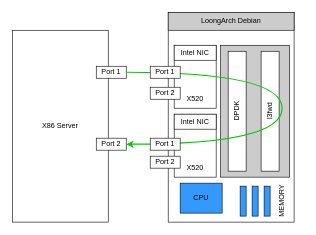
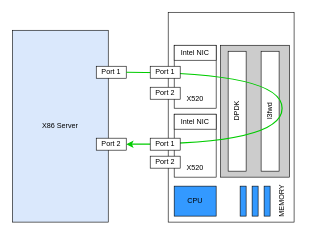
(231, 21) -> none
(60, 126) -> (60, 126)
(201, 198) -> (195, 201)
